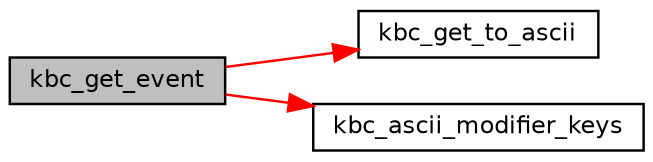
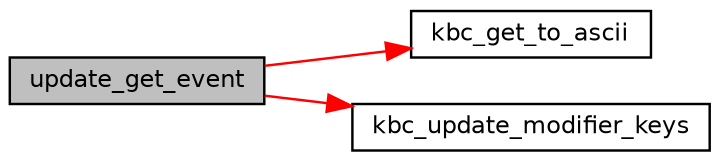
(117, 81) -> (137, 81)
(478, 127) -> (531, 127)
